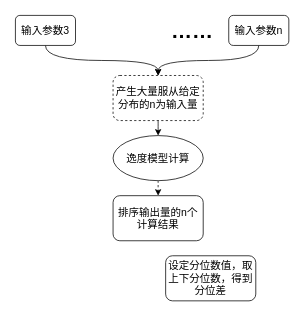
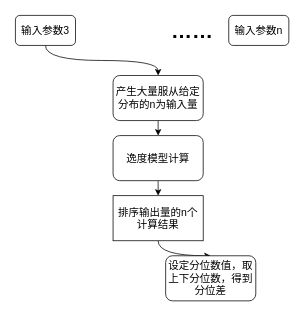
(209, 60) -> none
(158, 98) -> (158, 98)
(158, 158) -> (158, 158)
(158, 184) -> (158, 184)
(158, 218) -> (158, 218)
none -> (171, 252)
